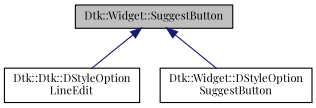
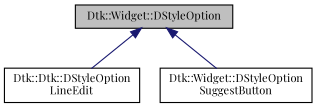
(154, 17) -> (154, 17)
